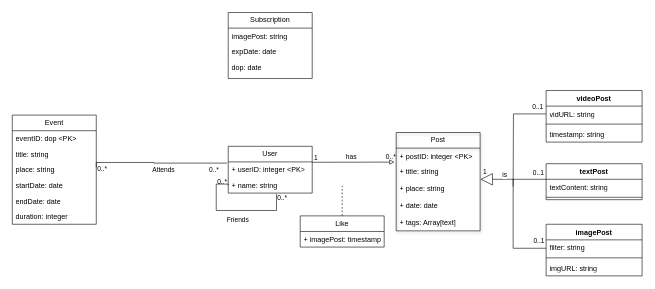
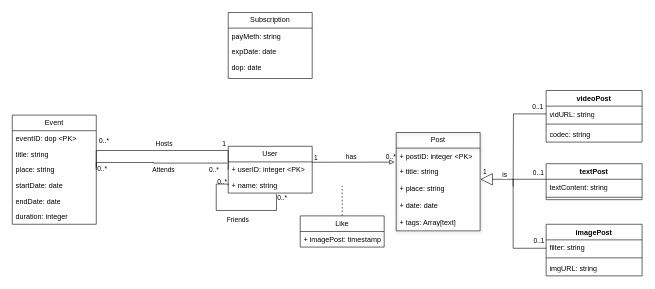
(262, 36) -> (259, 36)
(580, 135) -> (573, 135)
none -> (162, 150)
